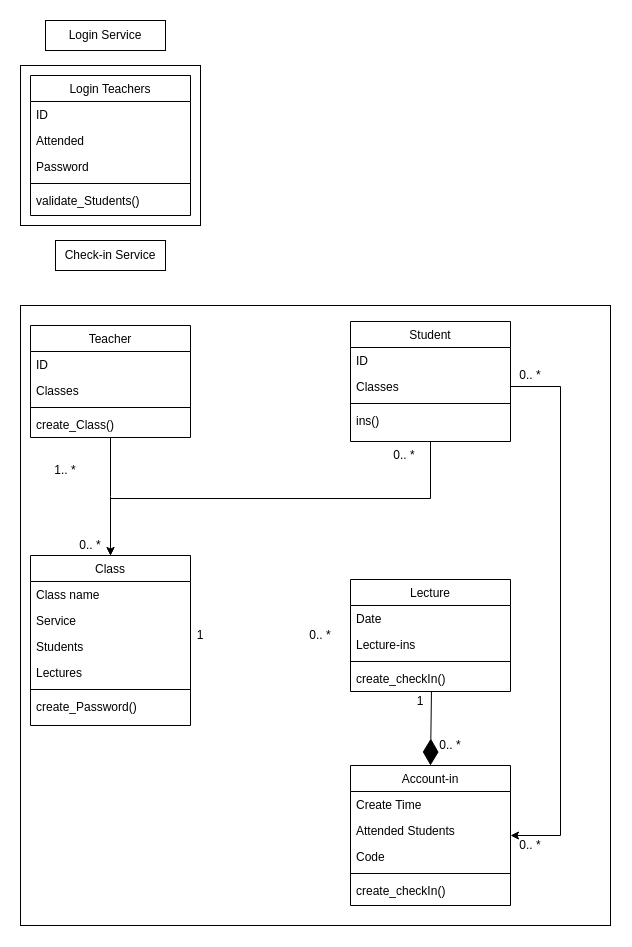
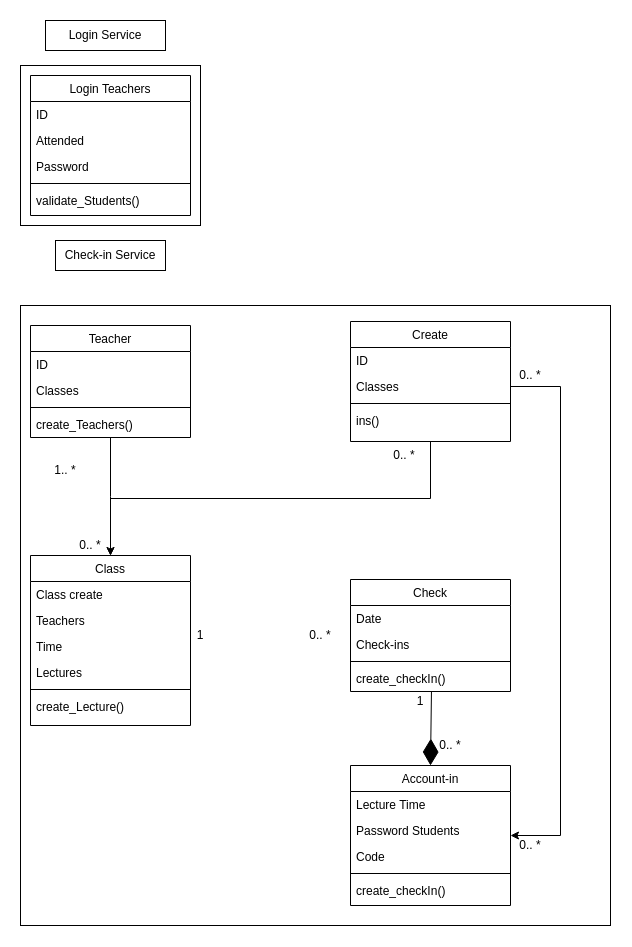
(430, 335) -> (430, 335)
(81, 425) -> (93, 425)
(430, 593) -> (430, 593)
(66, 595) -> (73, 595)
(58, 621) -> (63, 621)
(391, 645) -> (385, 645)
(63, 647) -> (48, 647)
(93, 707) -> (90, 707)
(390, 805) -> (393, 805)
(412, 831) -> (412, 831)
